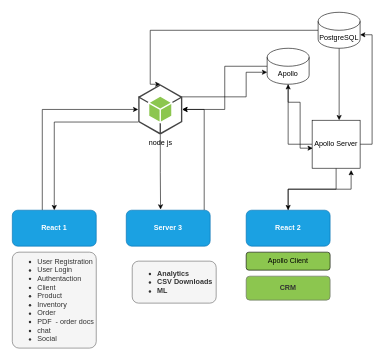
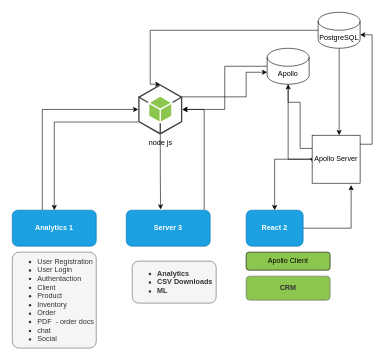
(336, 144) -> (336, 159)
(54, 228) -> (54, 228)
(288, 228) -> (275, 228)
